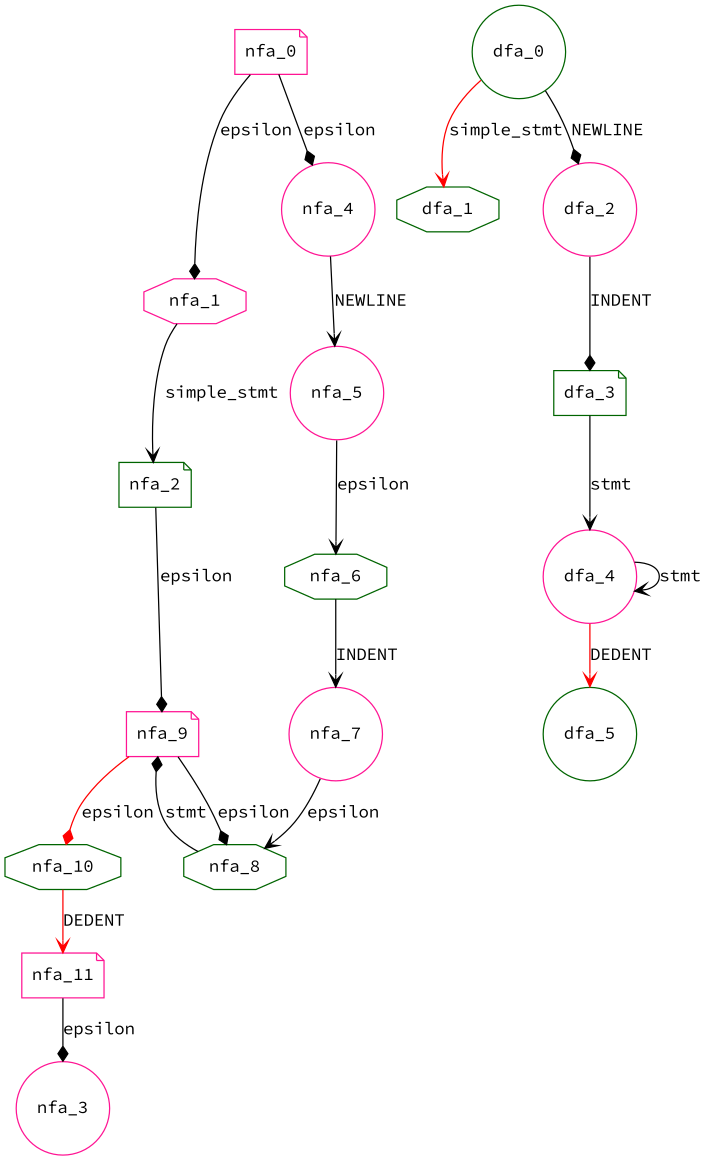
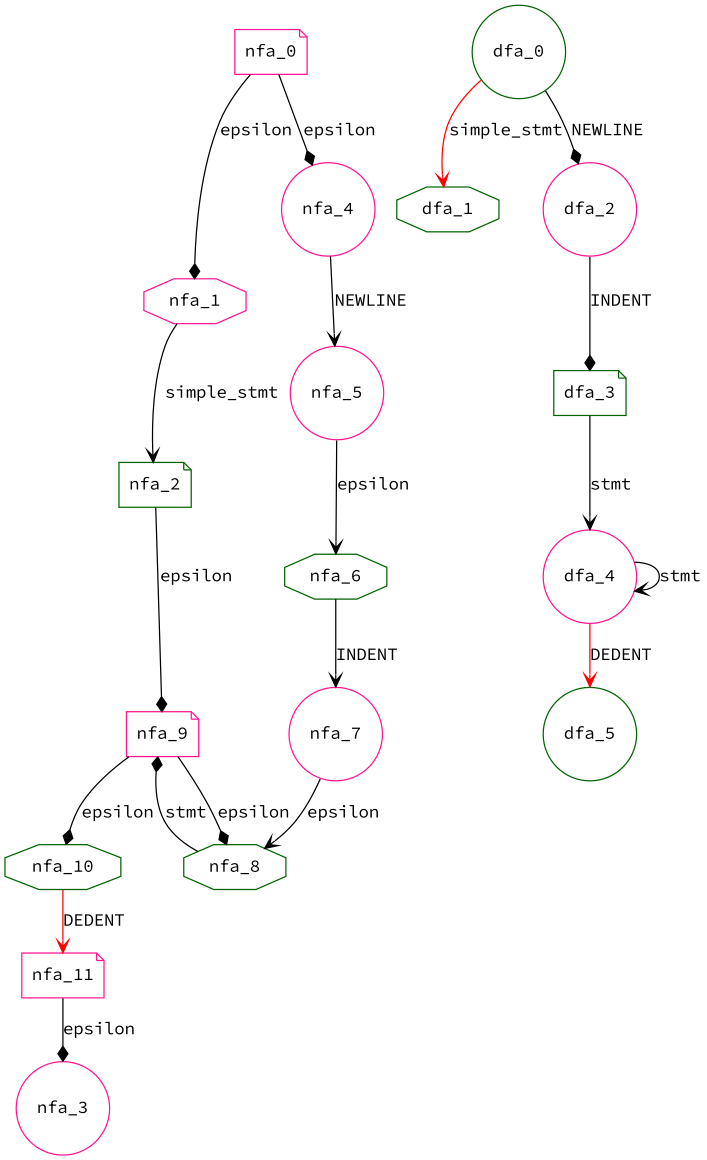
(93, 788) -> (93, 788)
